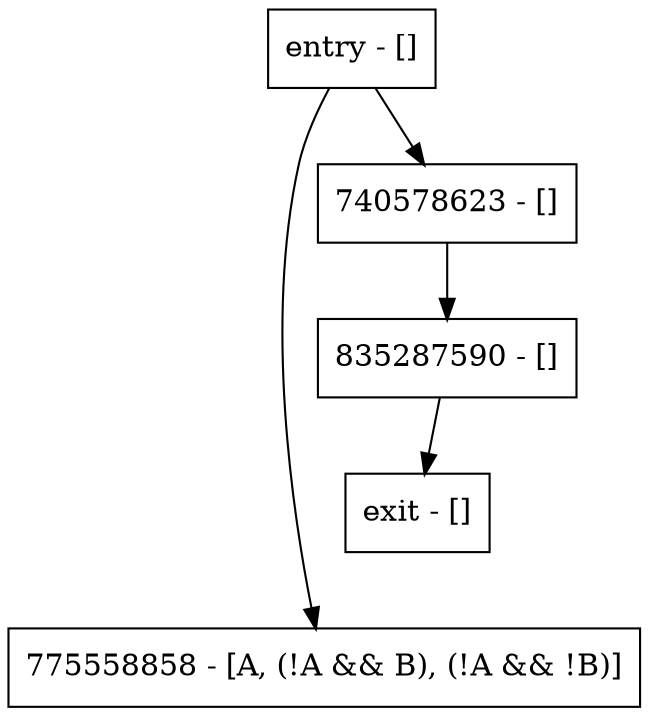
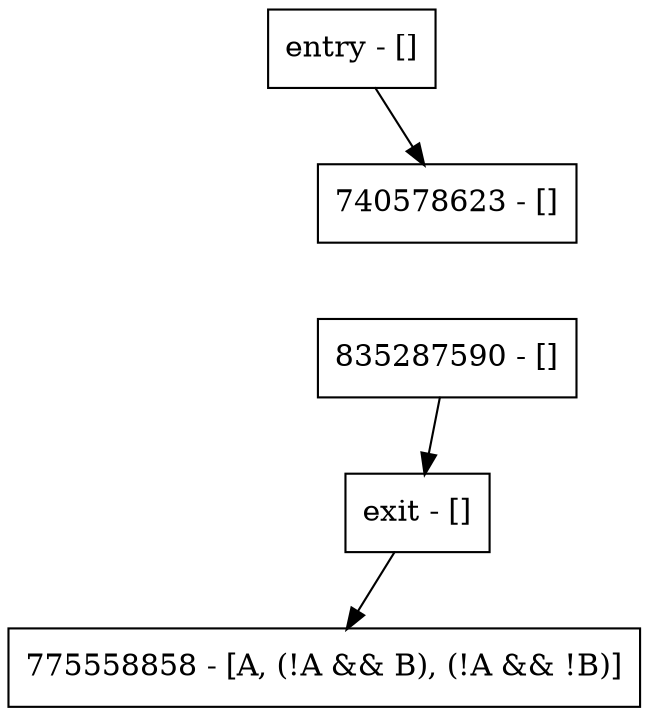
(447, 270) -> none
(283, 345) -> (376, 581)
